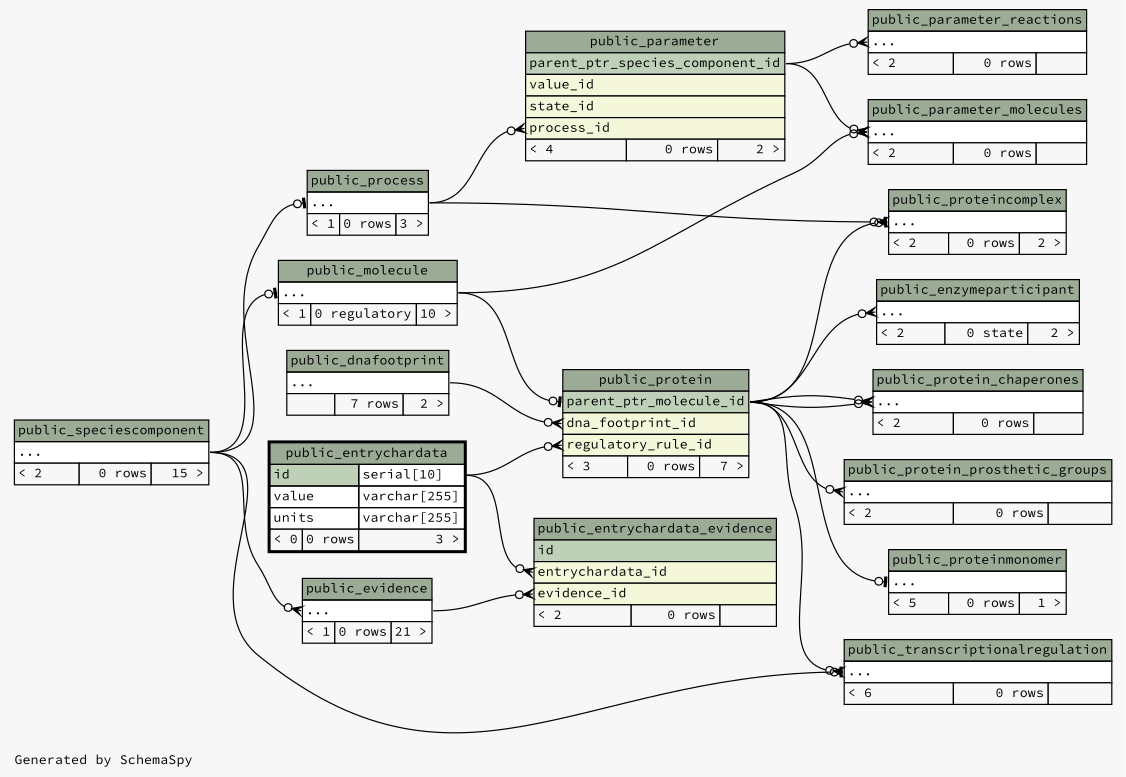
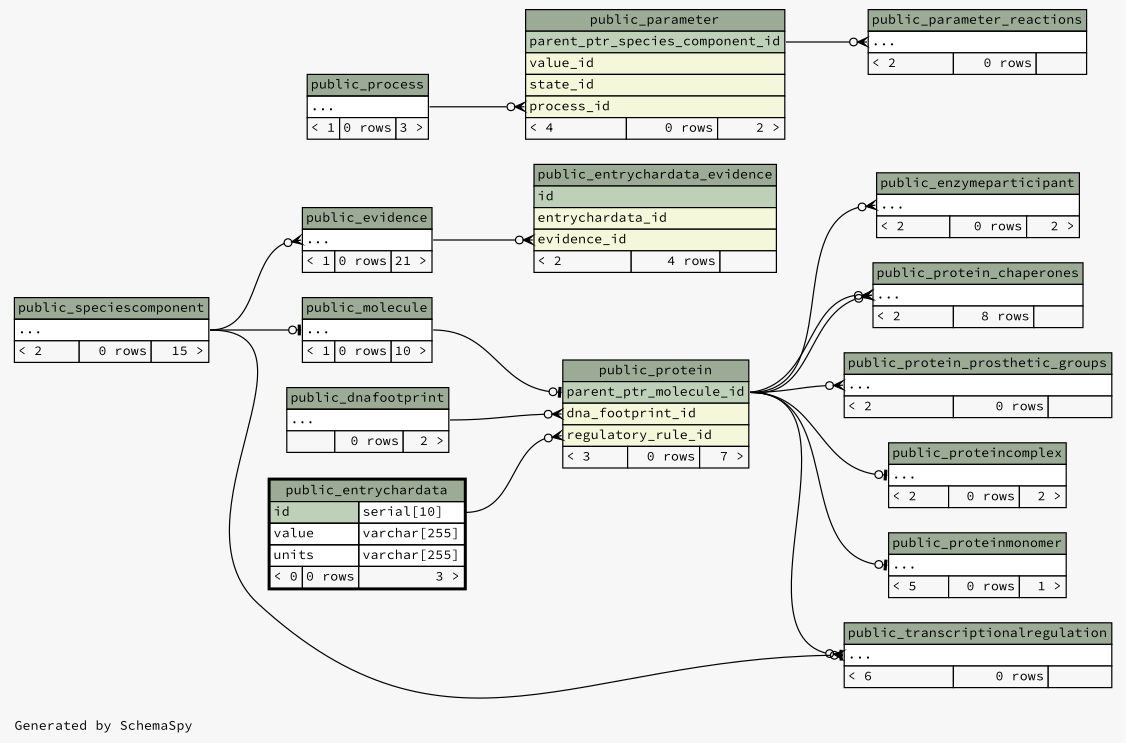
(977, 132) -> none
(650, 212) -> none
(245, 297) -> none
(364, 314) -> (363, 351)
(995, 333) -> (998, 226)
(375, 404) -> (375, 441)
(1006, 423) -> (1006, 316)
(498, 515) -> none
(692, 615) -> (692, 261)
